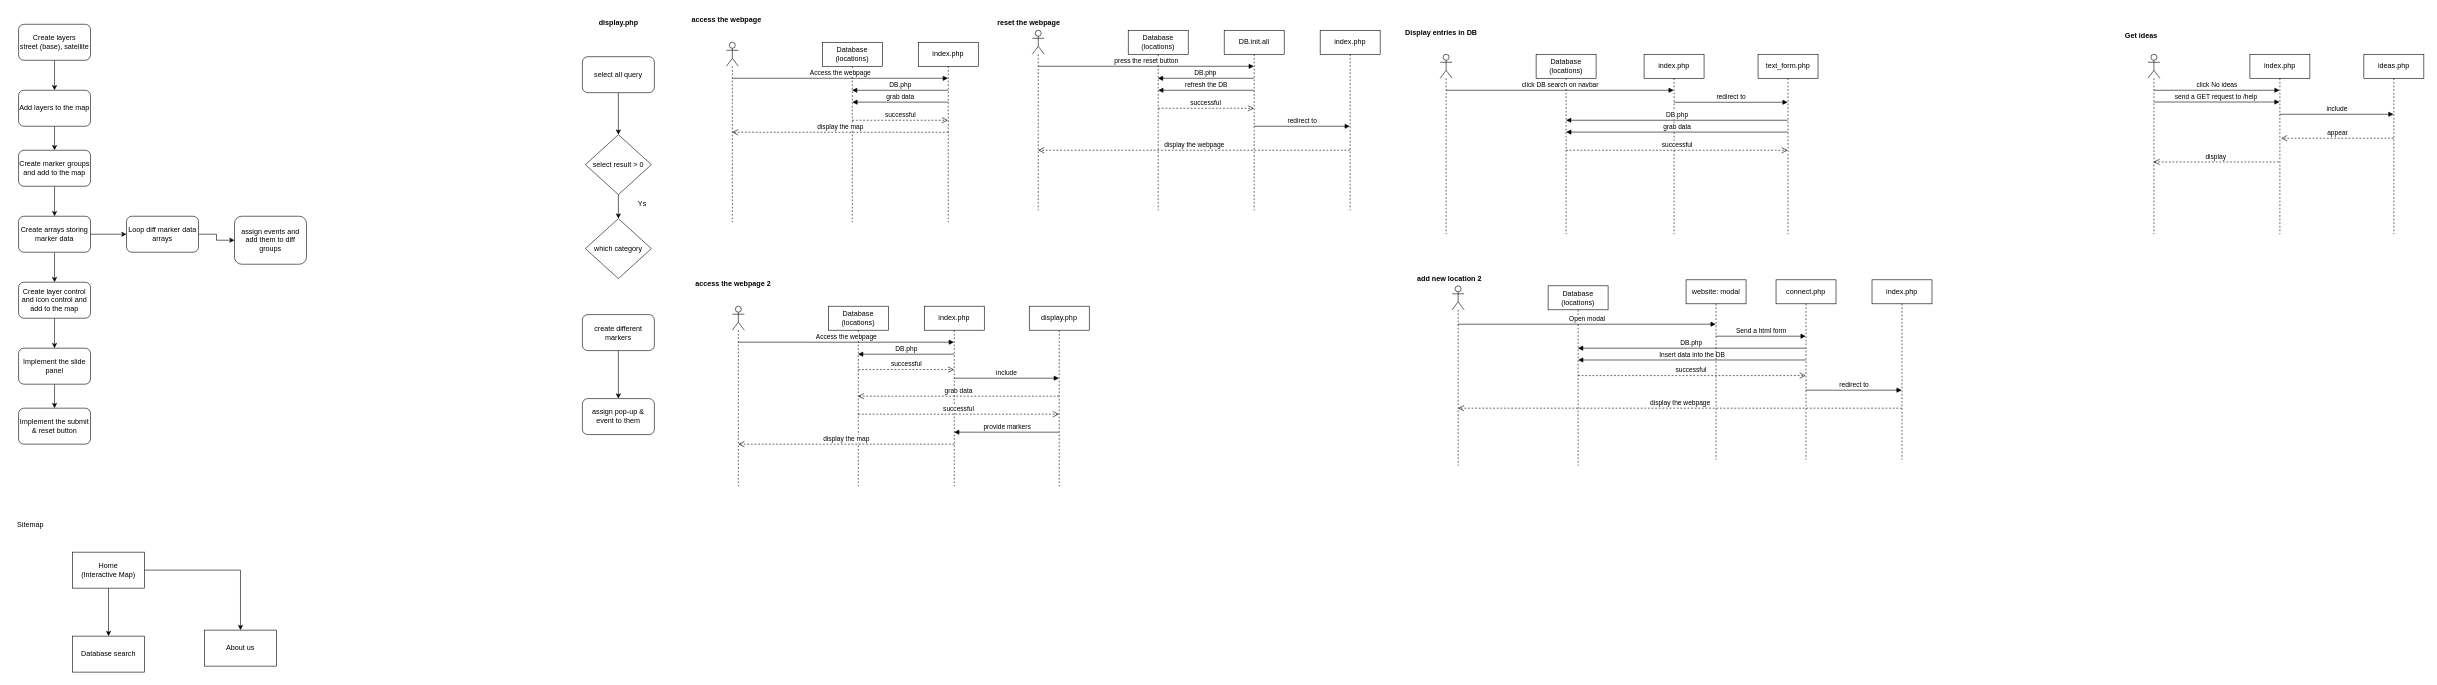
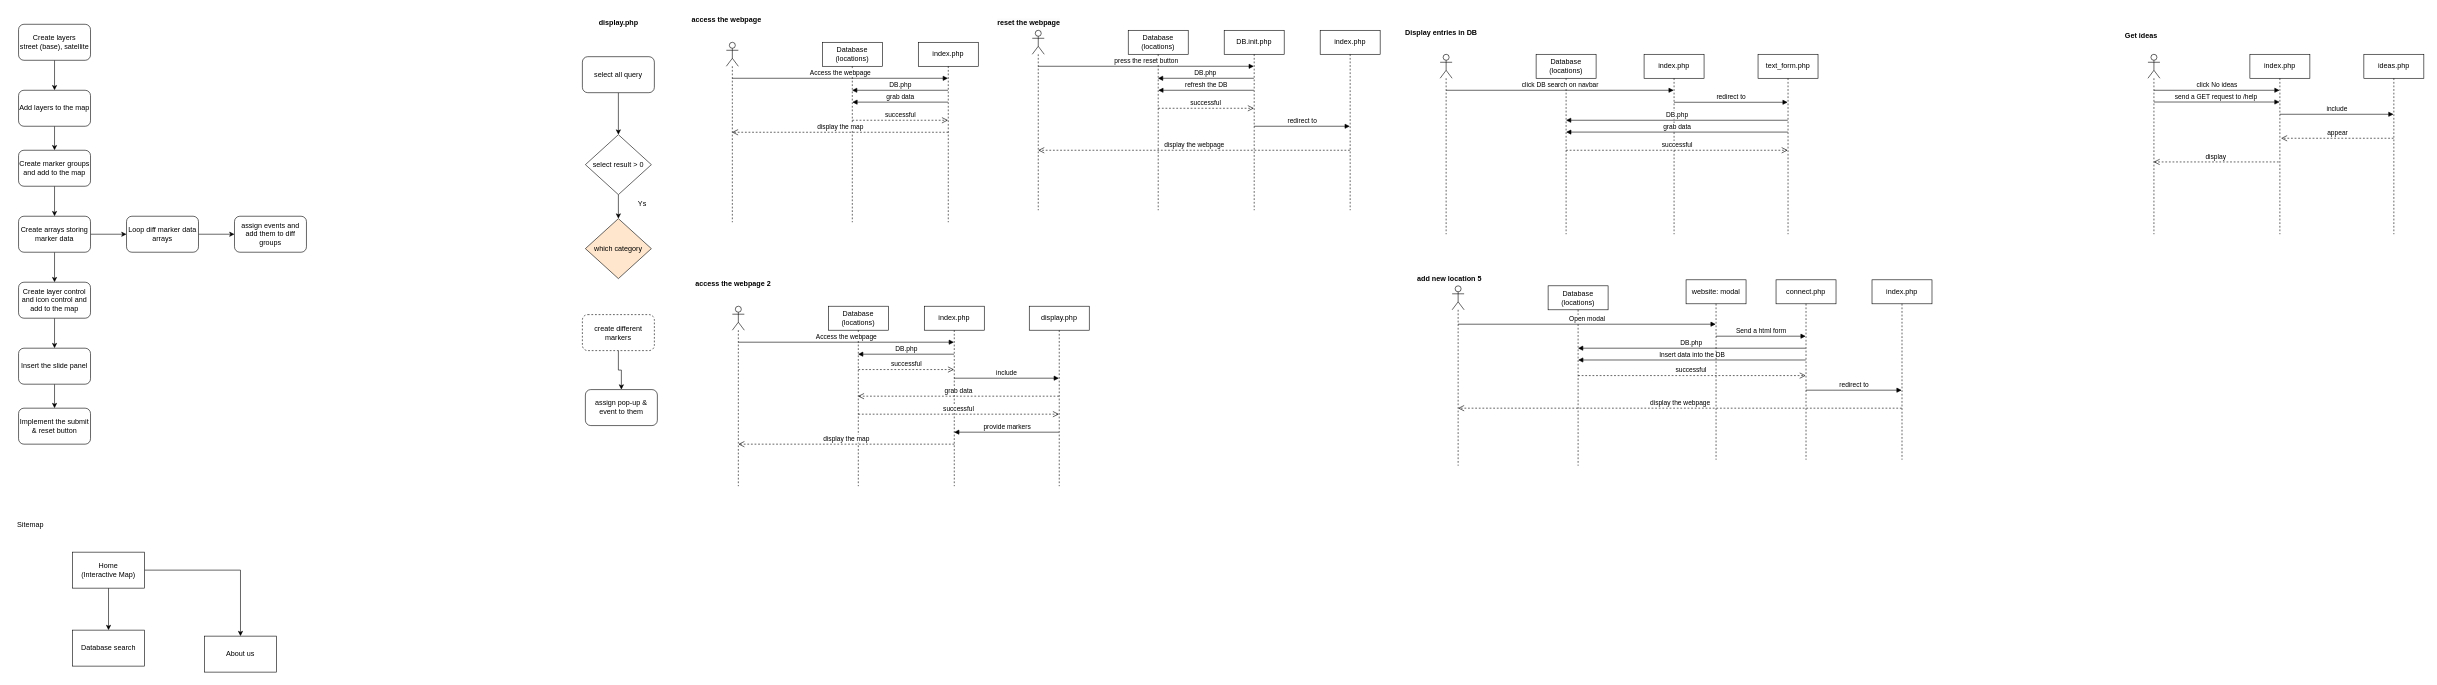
(1254, 42) -> (1254, 42)
(270, 240) -> (270, 234)
(618, 249) -> (618, 249)
(1449, 279) -> (1449, 279)
(618, 333) -> (618, 333)
(54, 366) -> (54, 366)
(618, 417) -> (621, 408)
(240, 648) -> (240, 654)
(108, 654) -> (108, 648)
